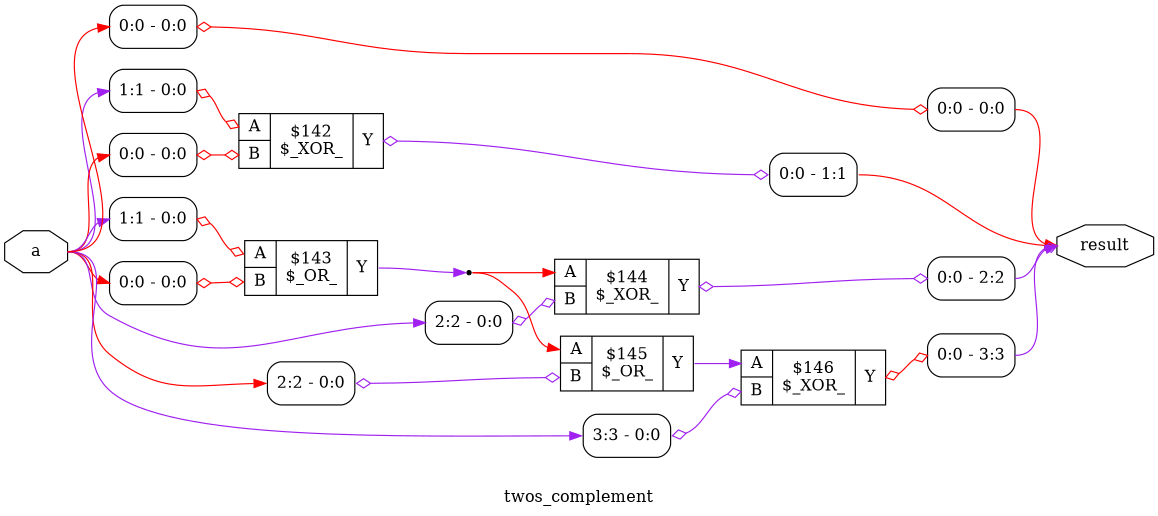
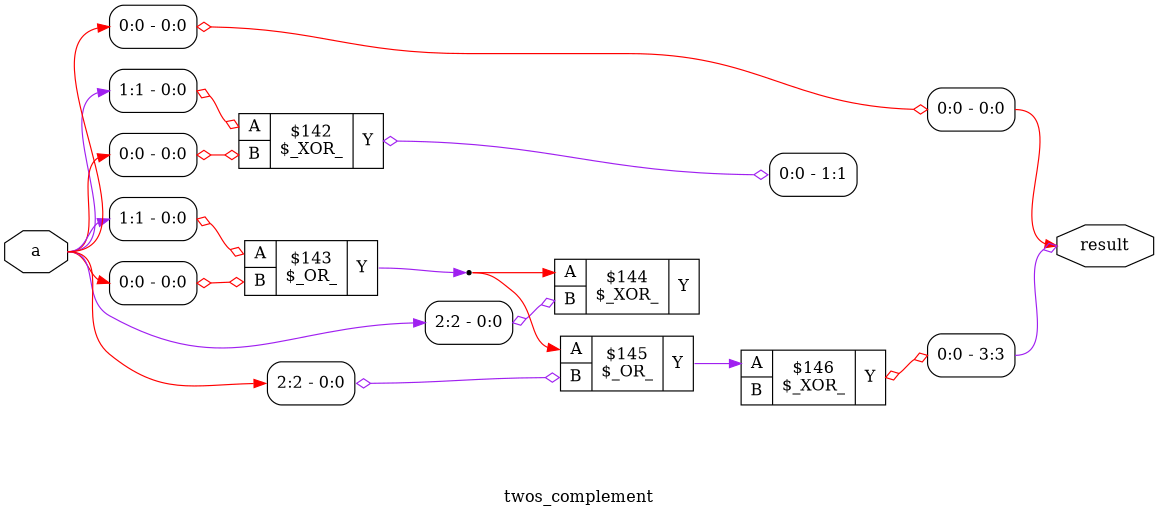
(953, 207) -> none
(971, 279) -> none
(627, 436) -> none
